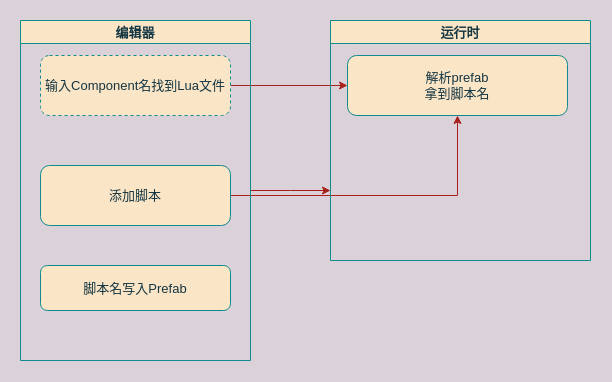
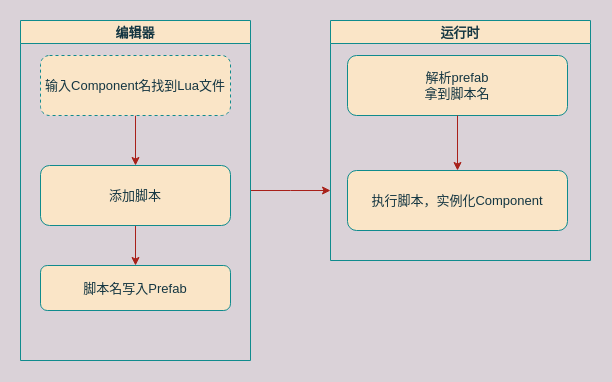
(286, 86) -> (136, 137)
none -> (458, 118)
(359, 196) -> (136, 242)
none -> (458, 201)
